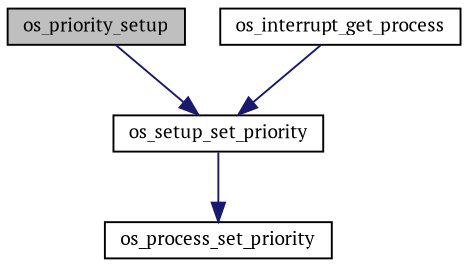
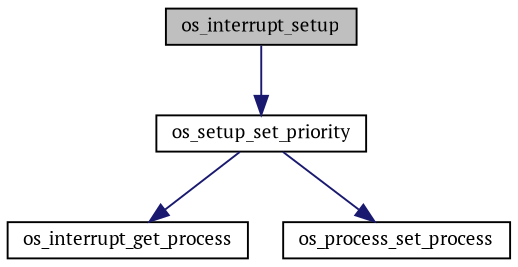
(96, 27) -> (261, 27)
(287, 74) -> (202, 181)
(218, 240) -> (397, 240)
